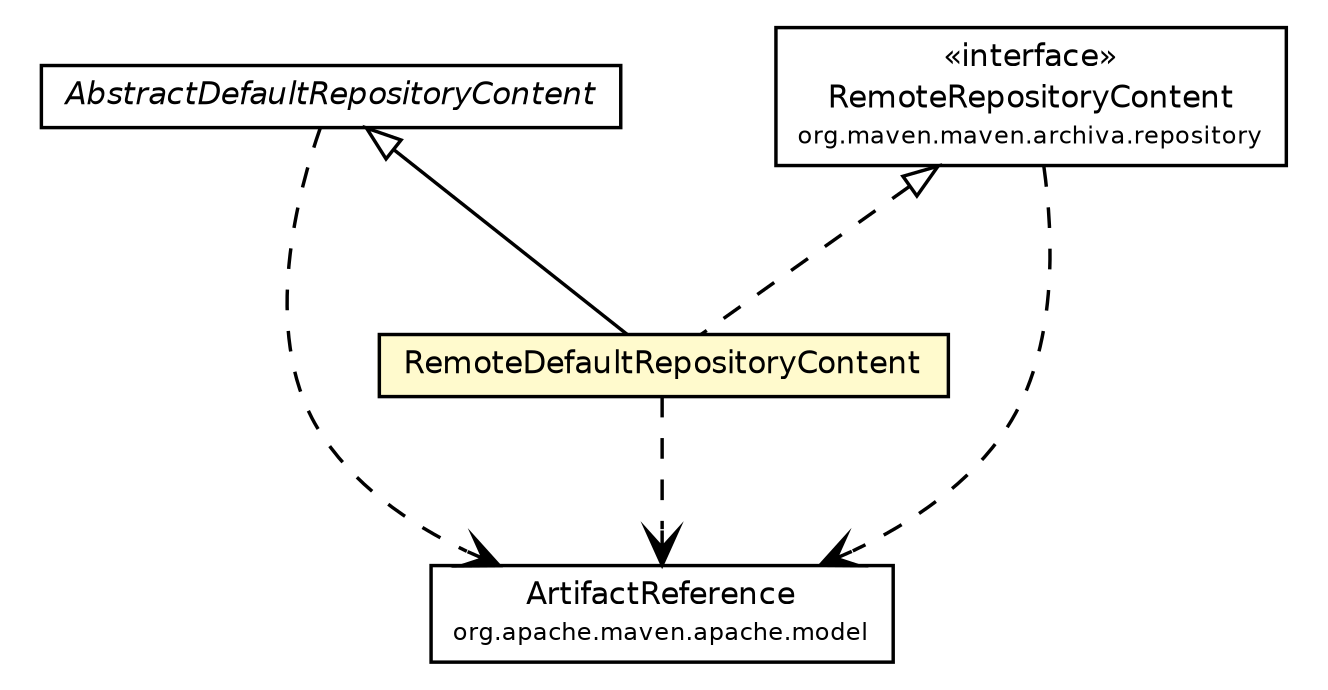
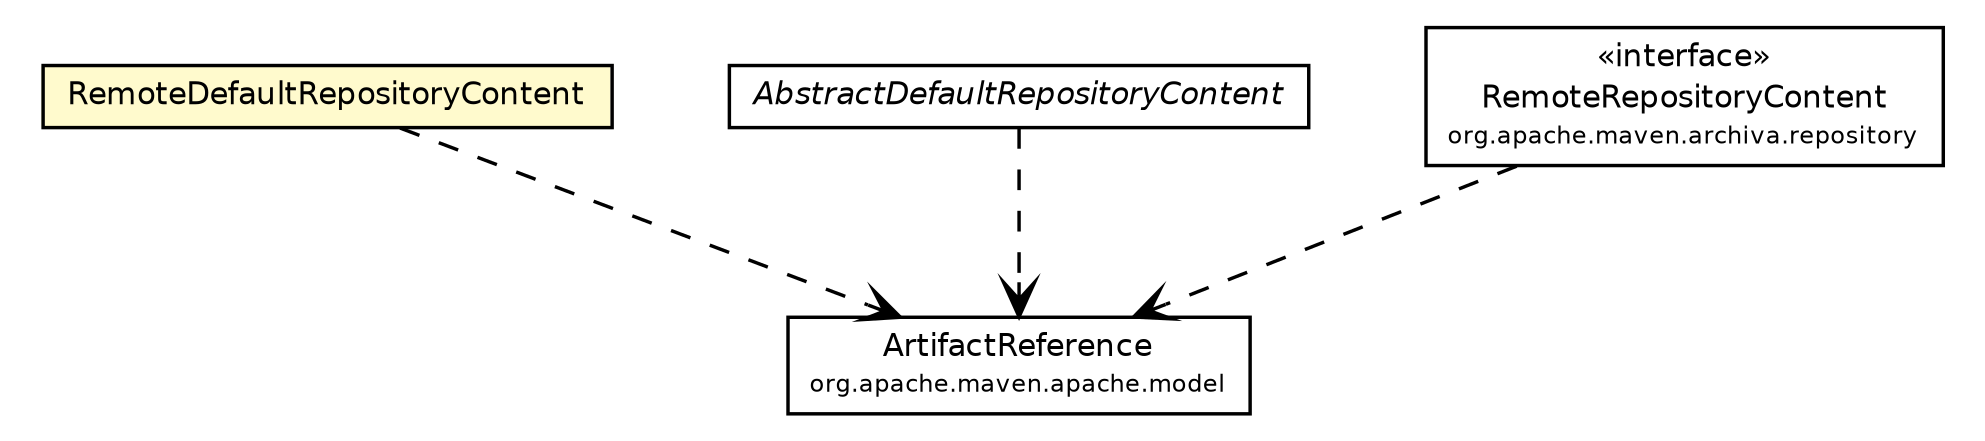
(1031, 136) -> (1685, 136)
(511, 242) -> none
(805, 260) -> none
